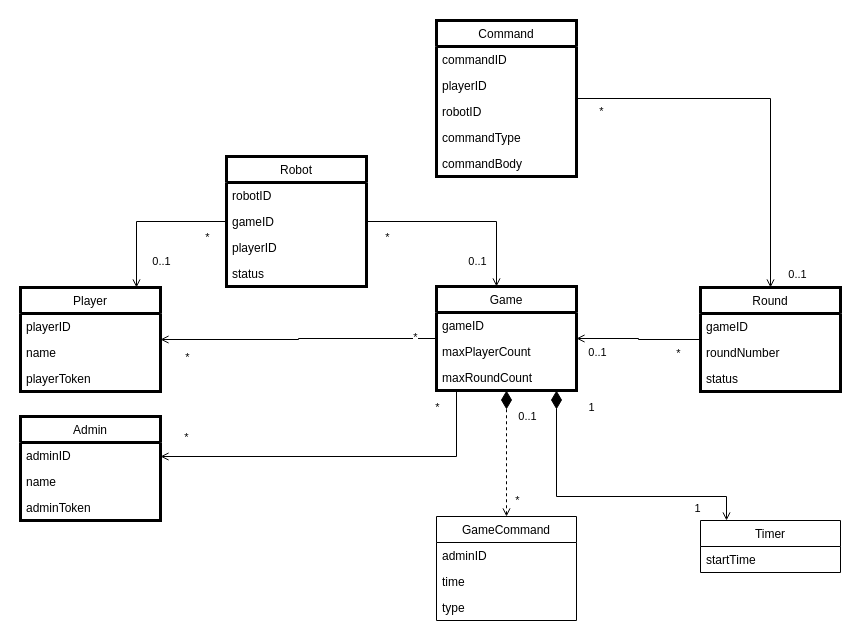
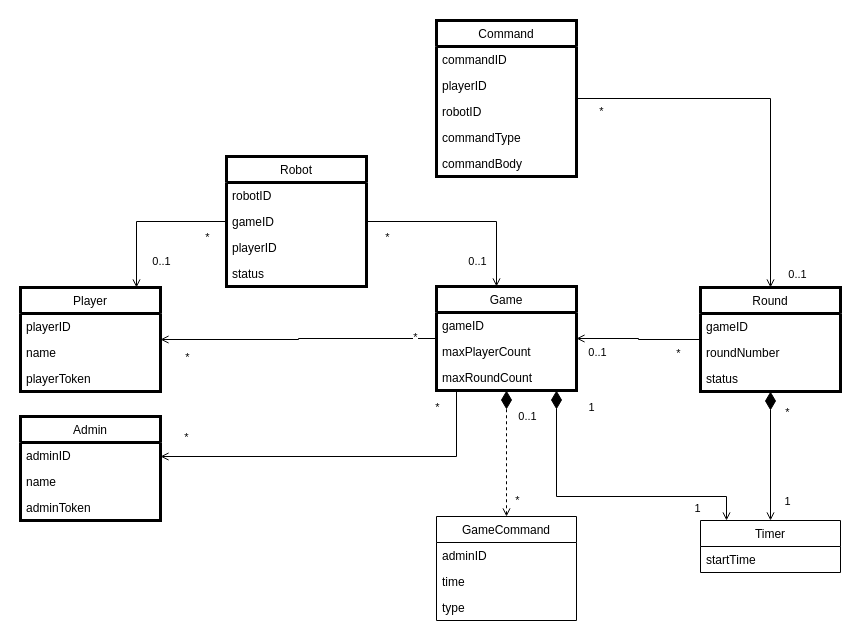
none -> (771, 464)
